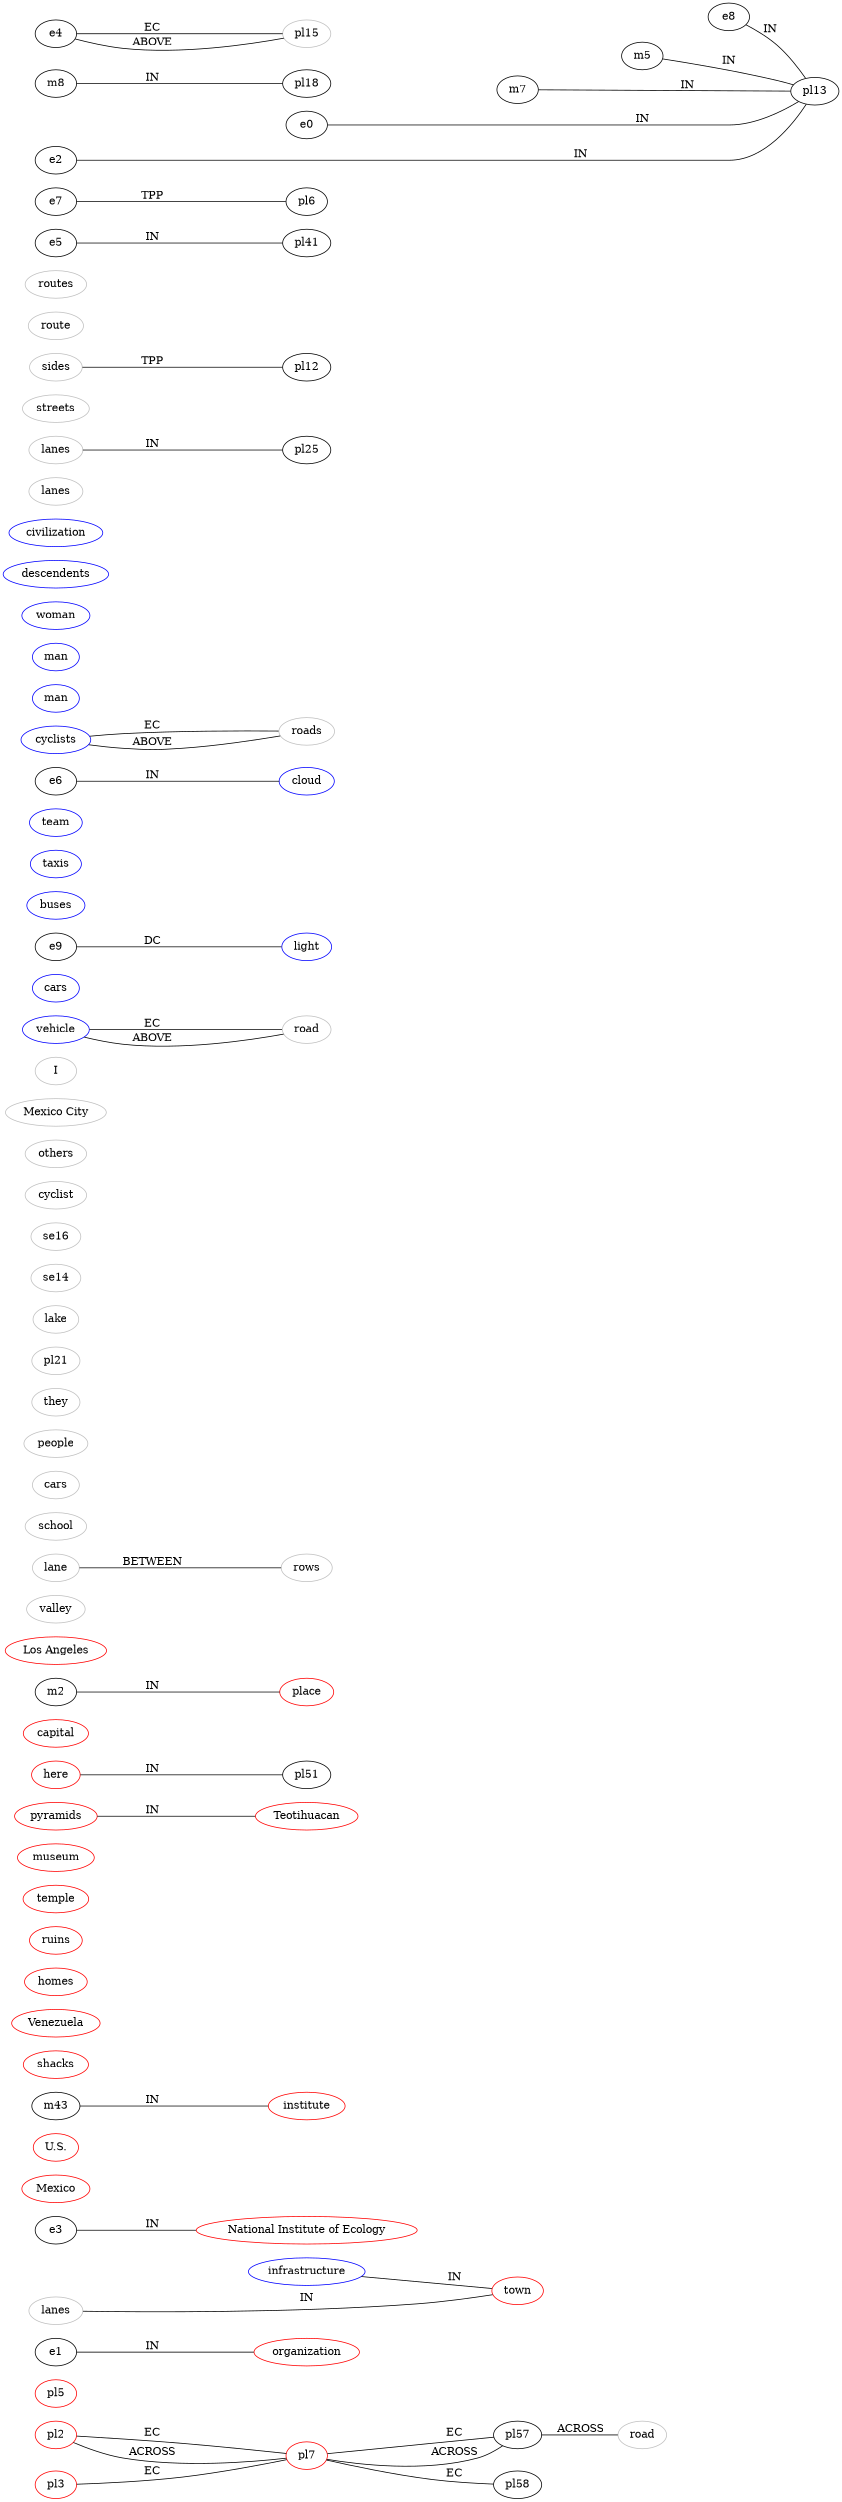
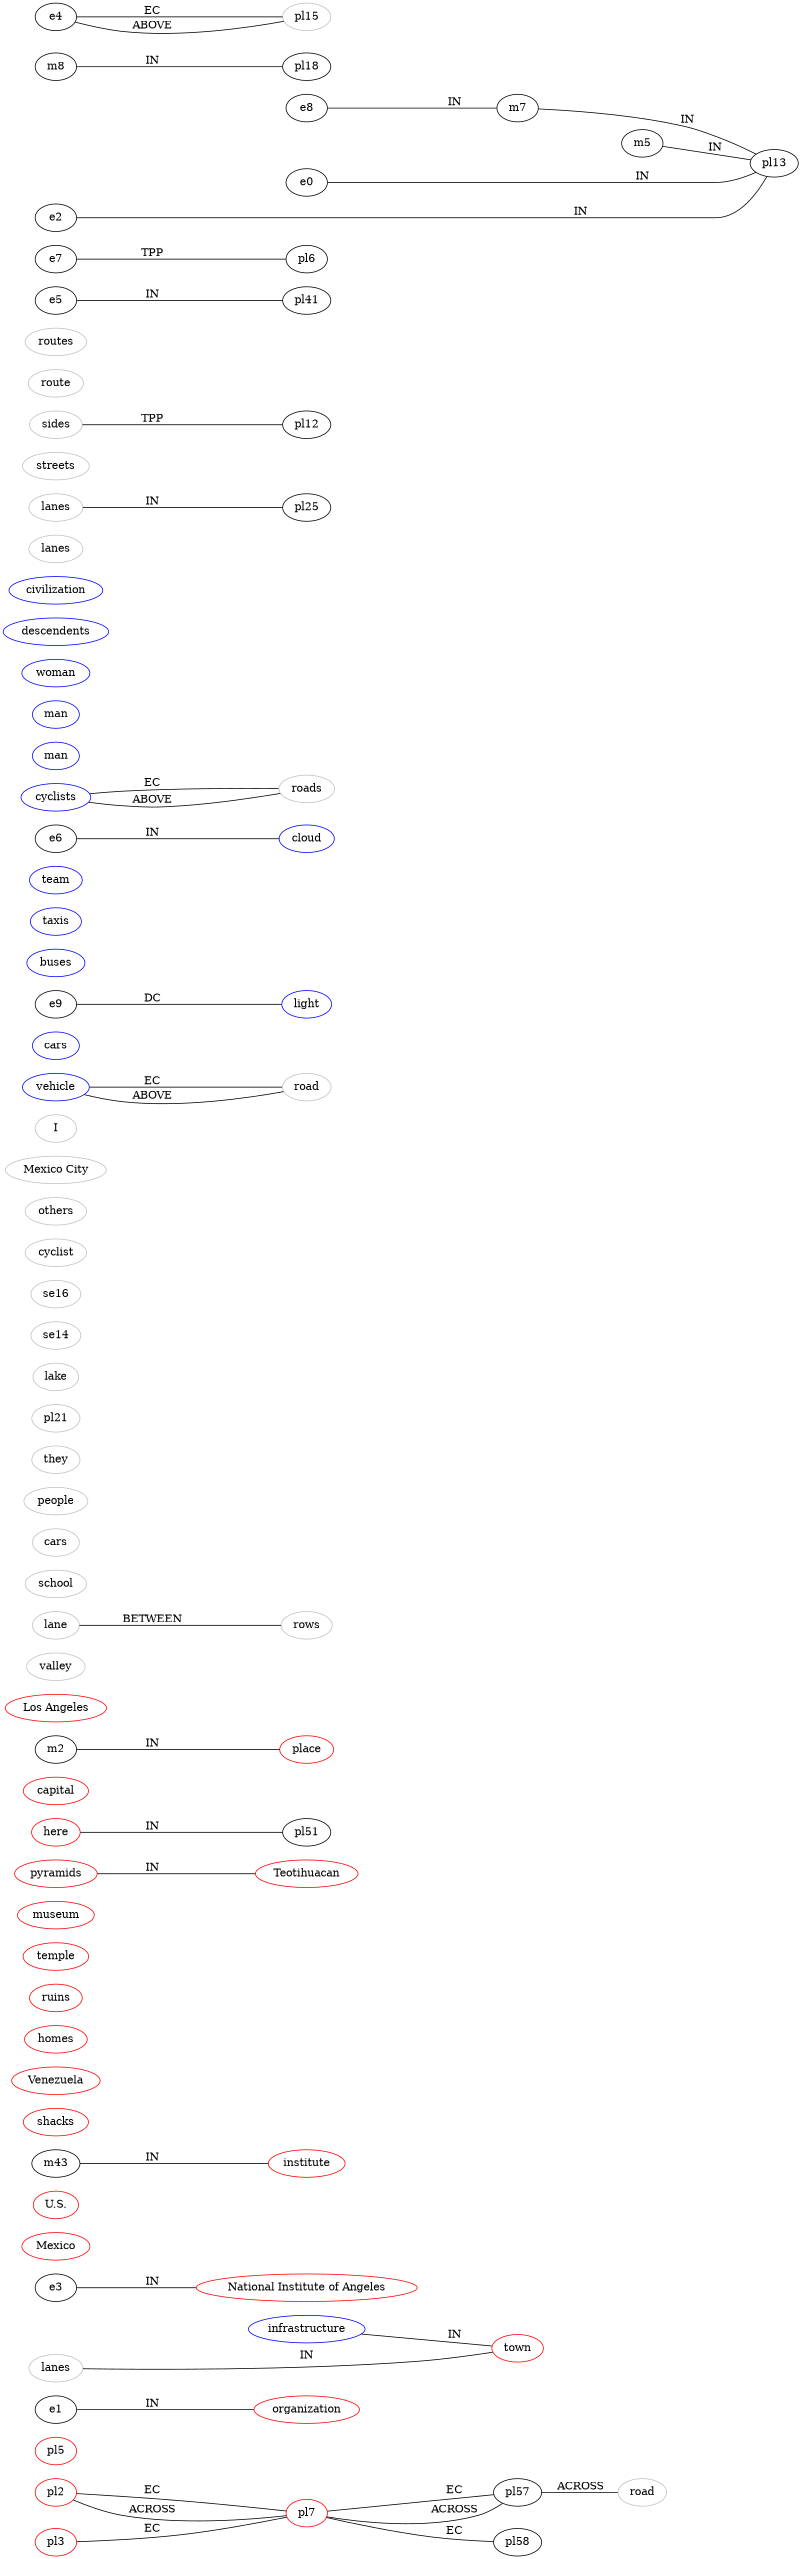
(779, 47) -> (412, 108)
(307, 2230) -> (307, 2288)
